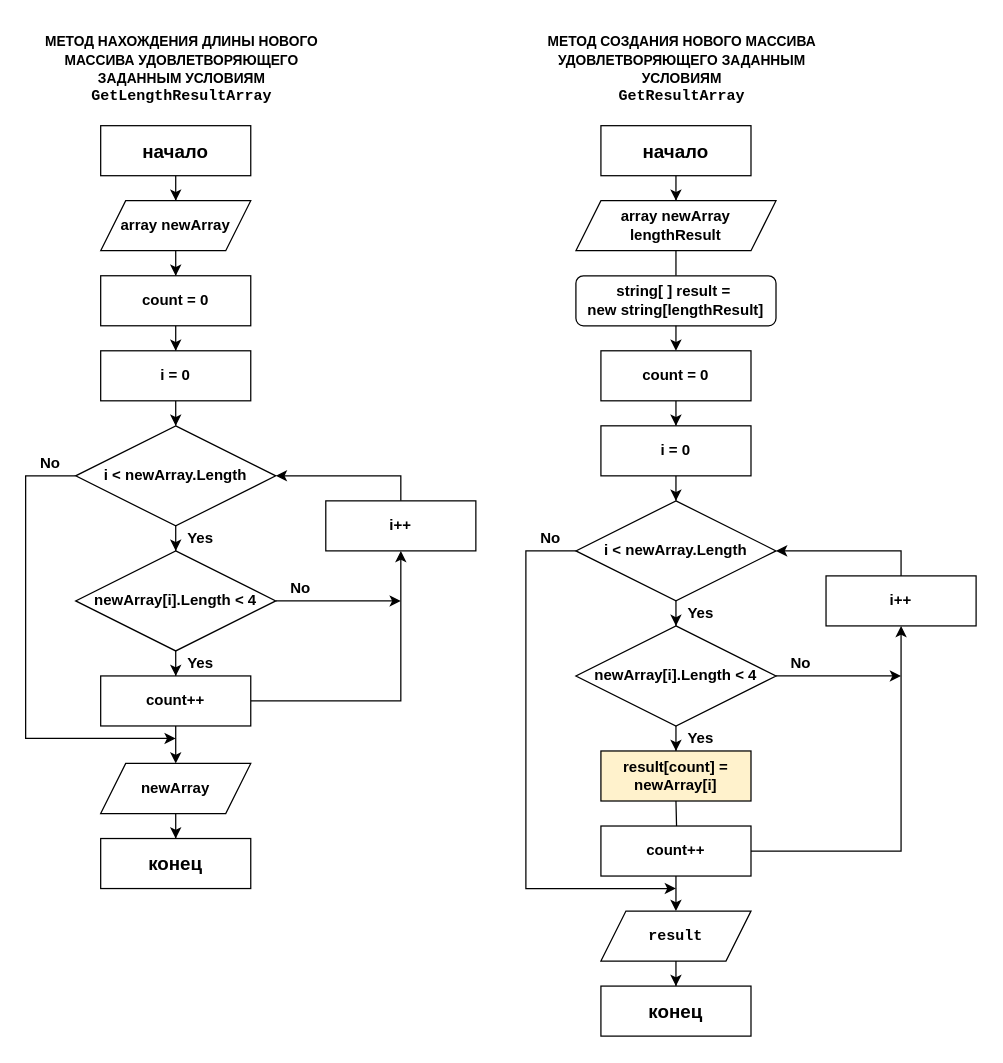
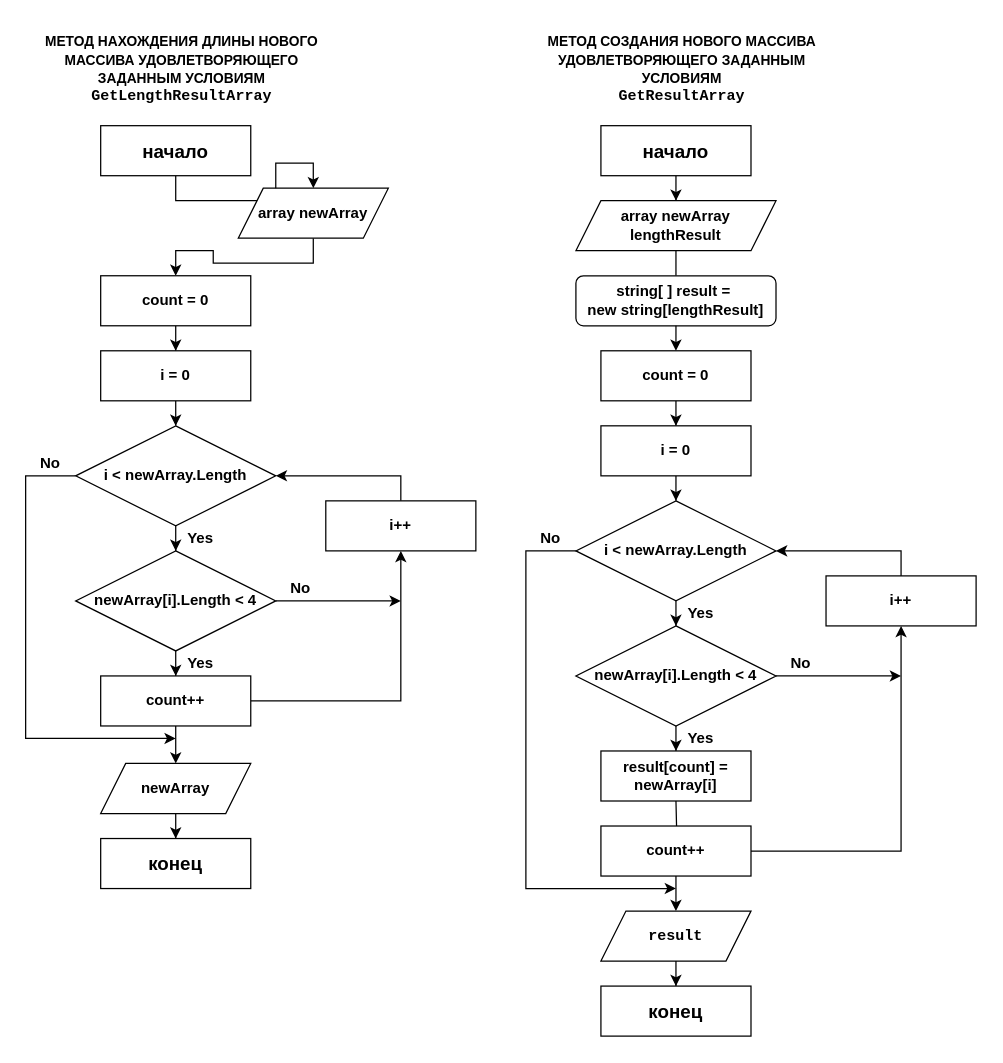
(176, 226) -> (313, 213)
(676, 776) -> (676, 776)
